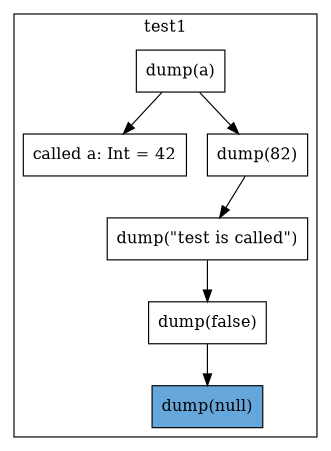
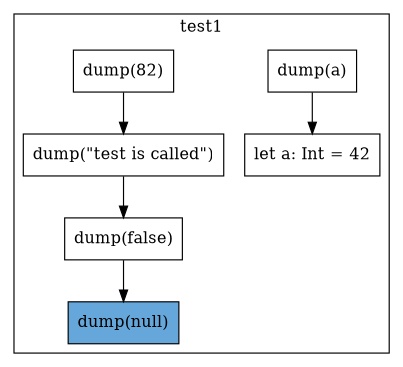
(215, 109) -> none
(105, 155) -> (312, 155)
